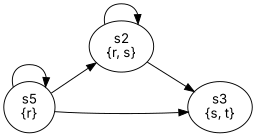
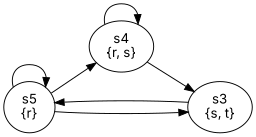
(121, 46) -> (121, 46)
none -> (126, 101)
